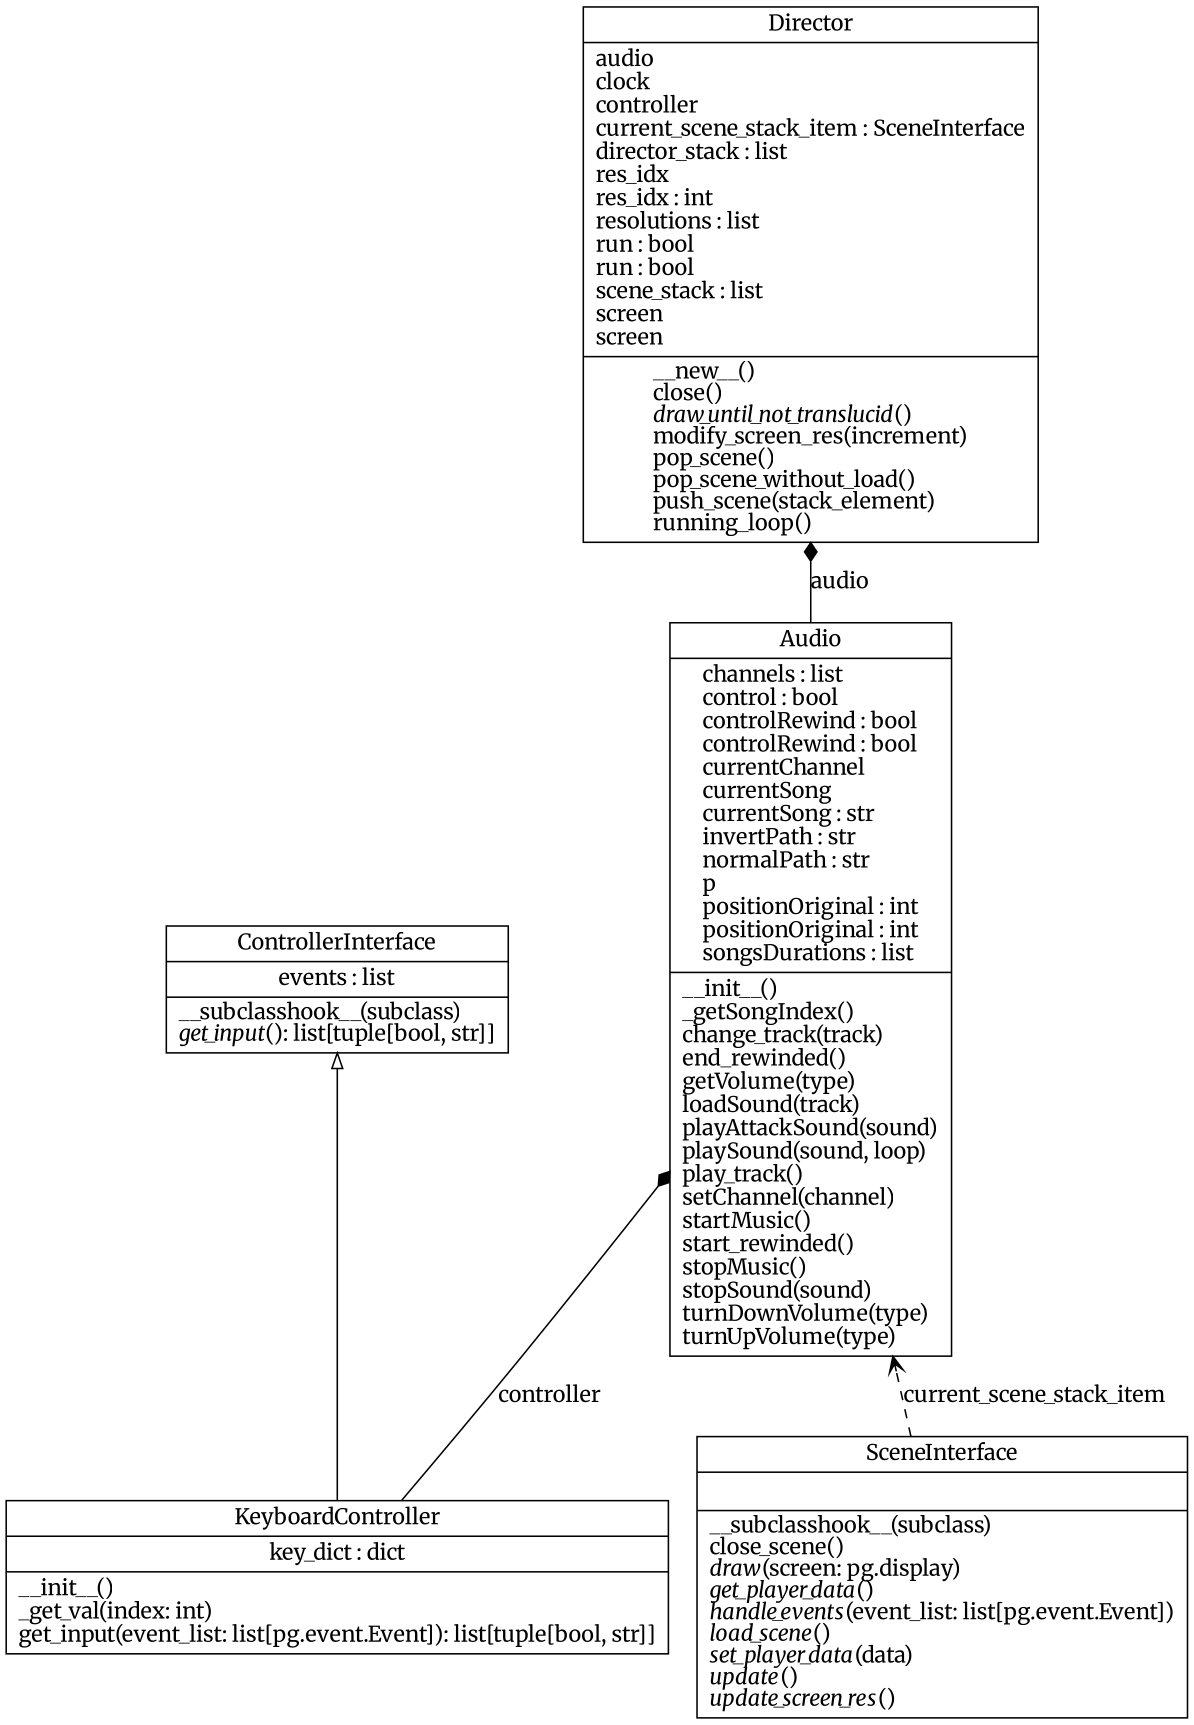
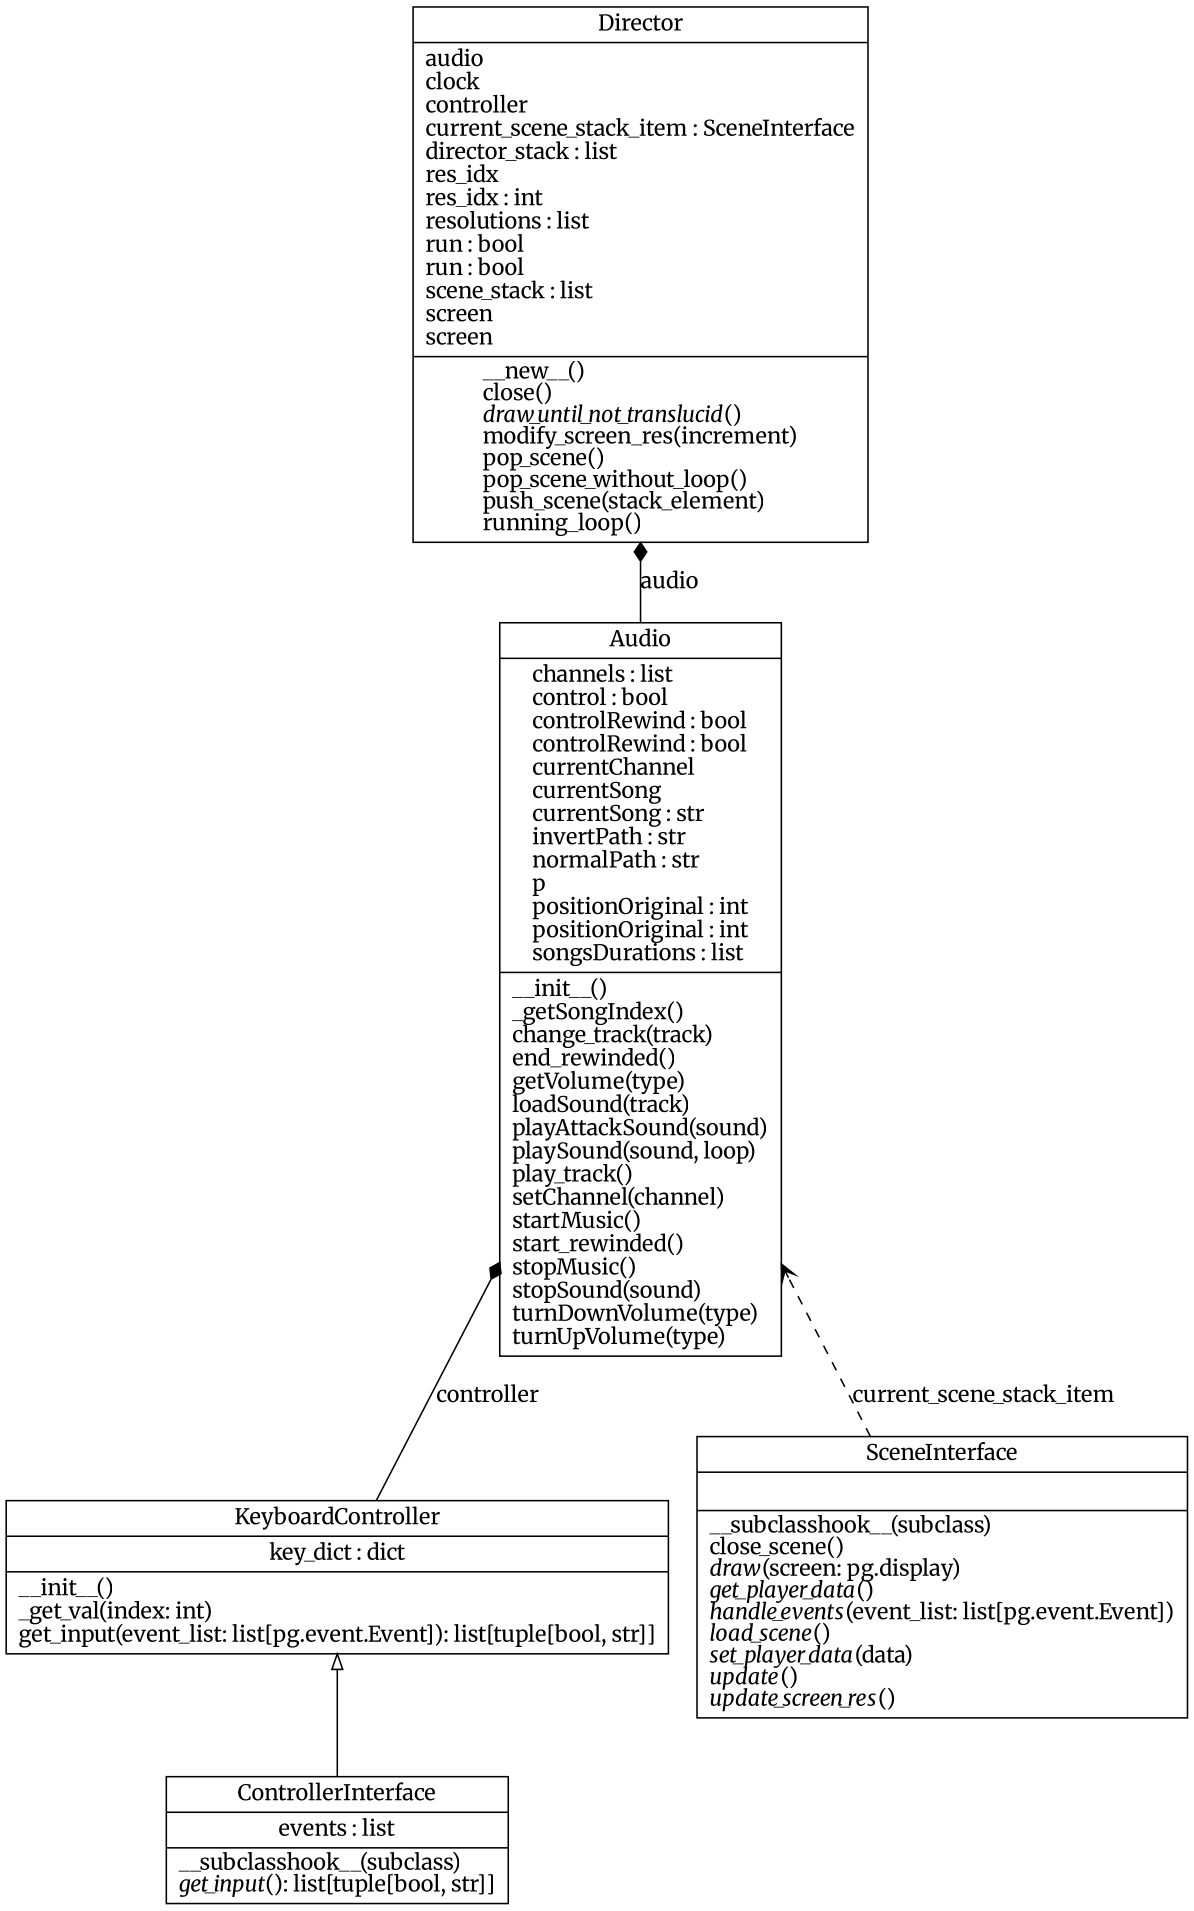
(784, 480) -> (616, 480)
(337, 1285) -> (337, 1723)
